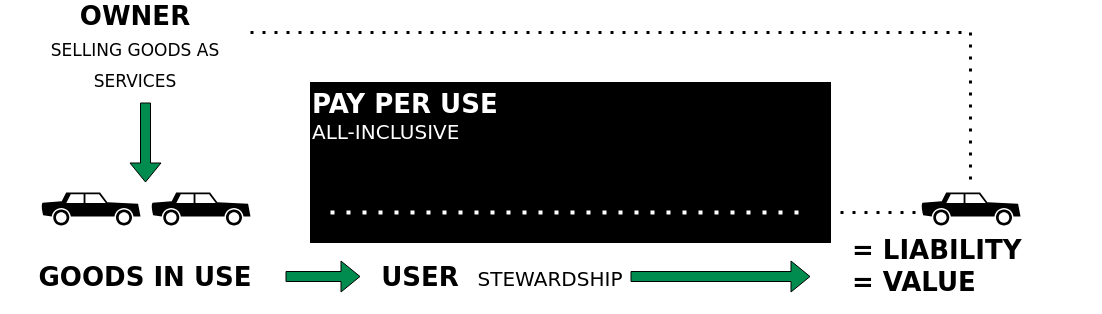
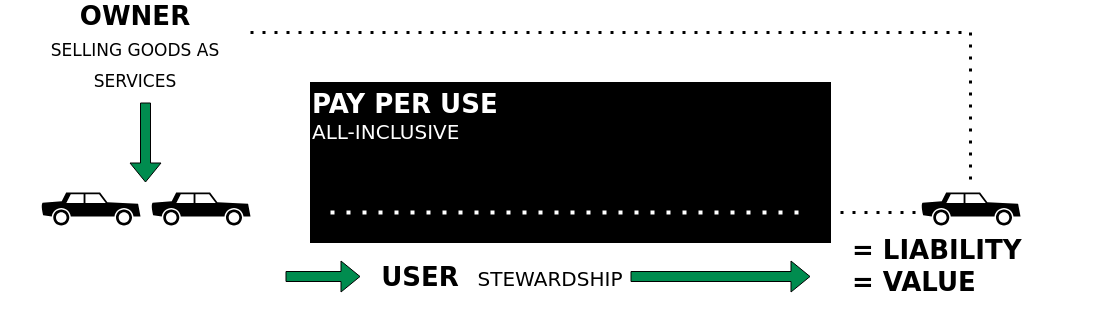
(146, 278) -> none
